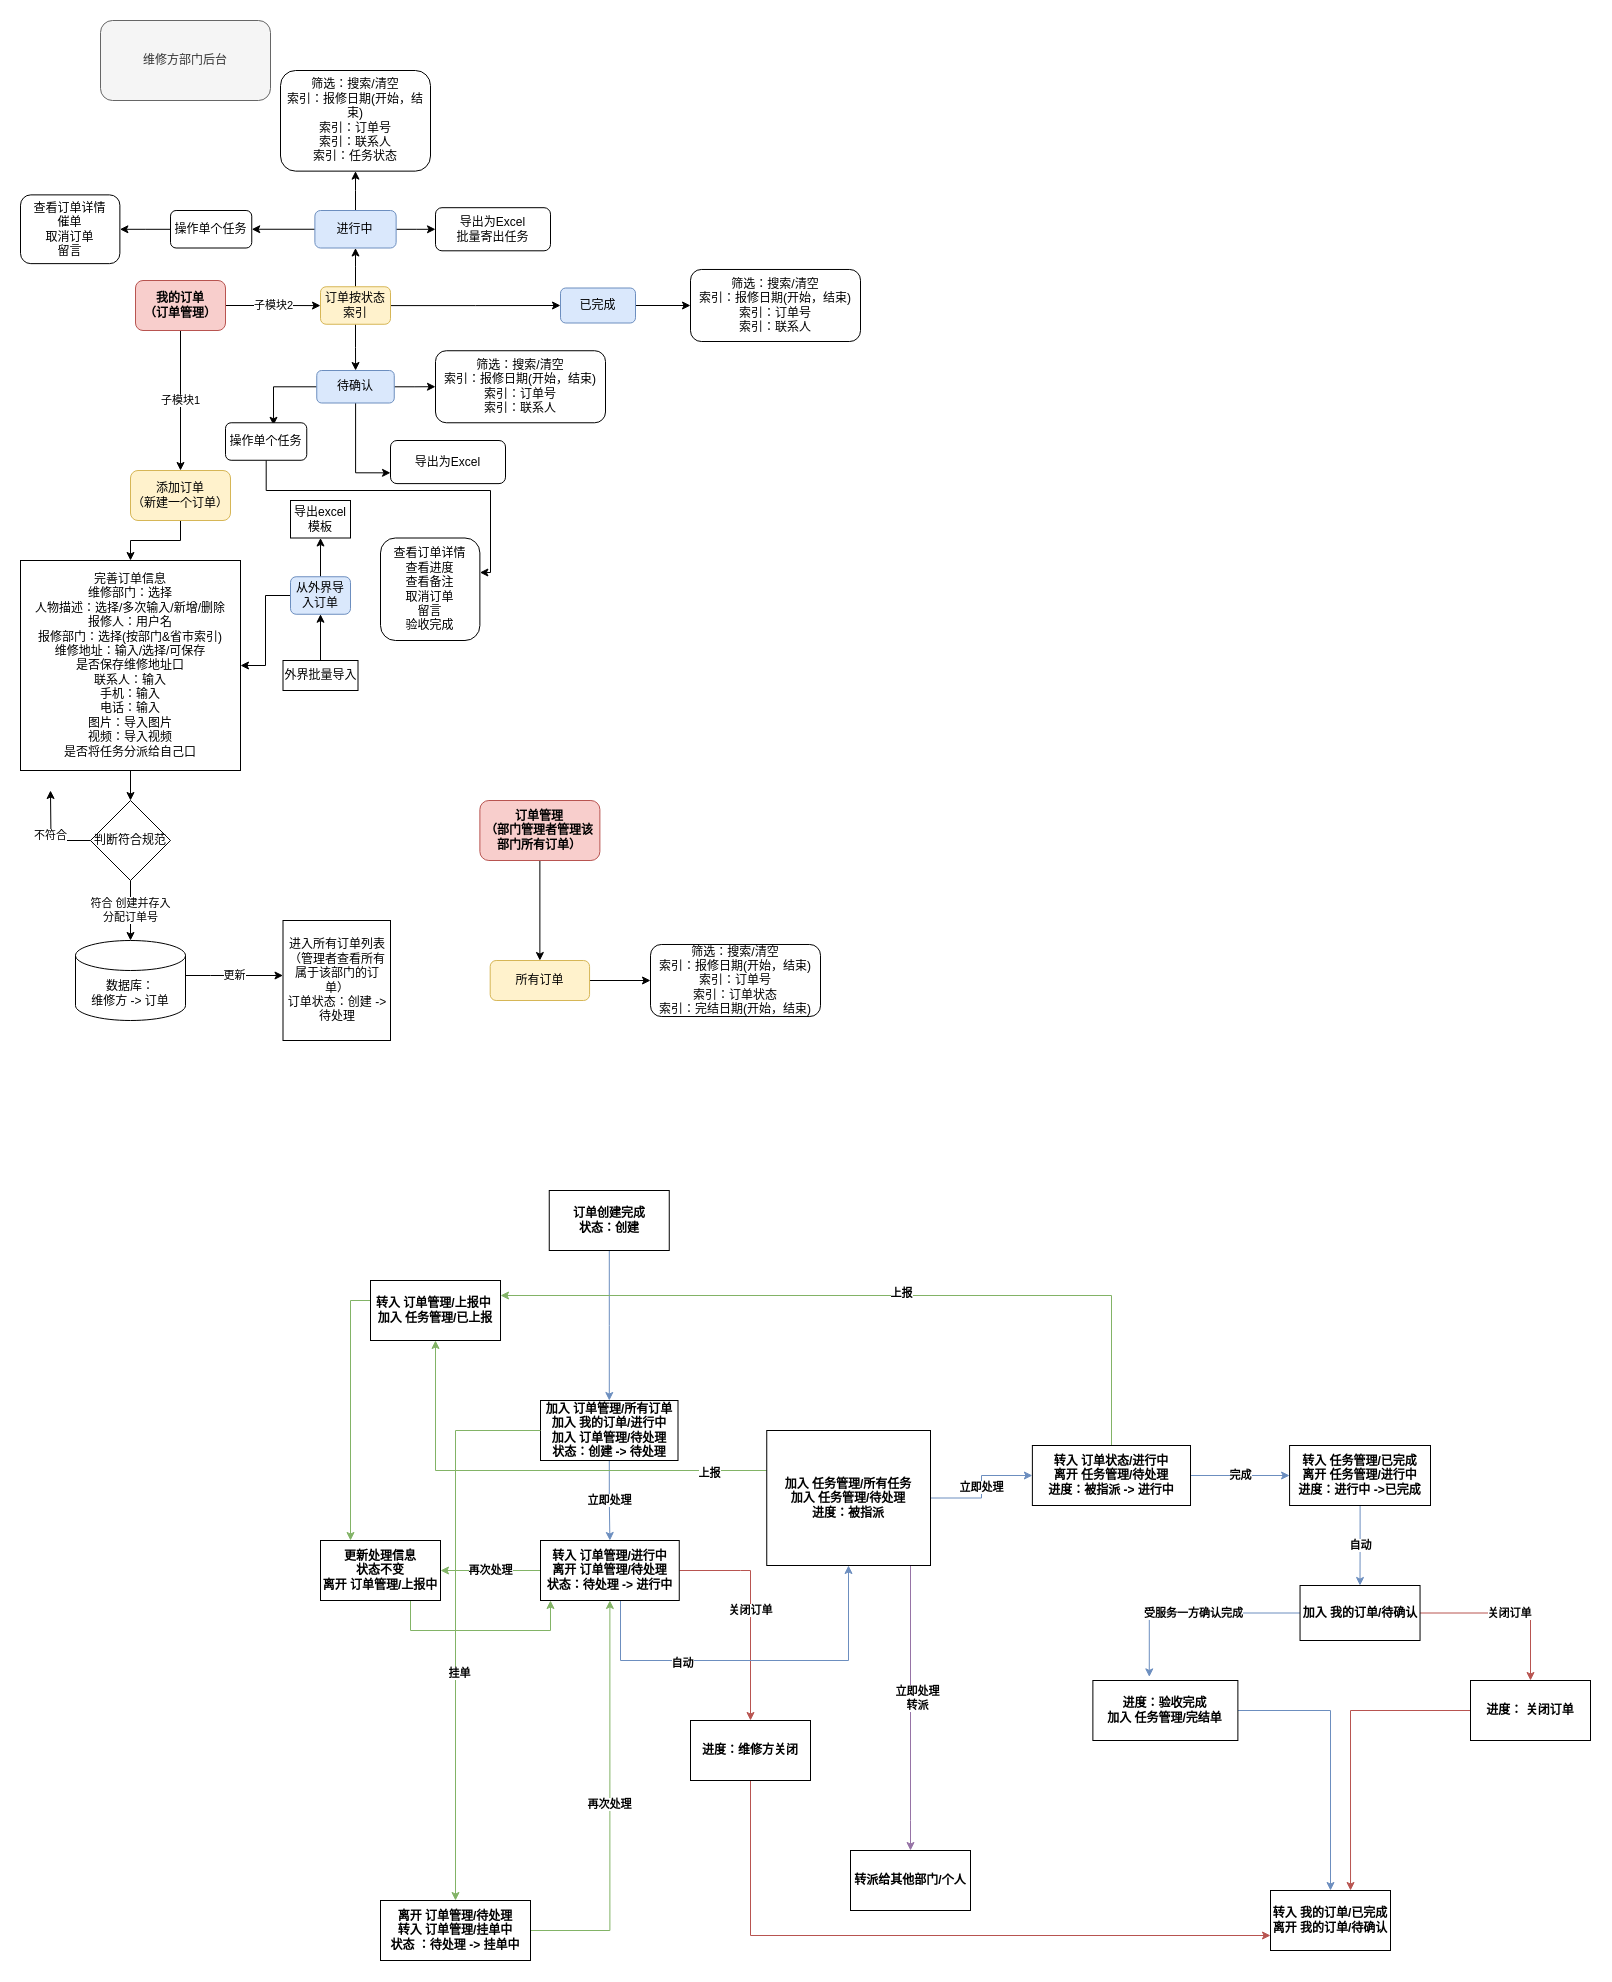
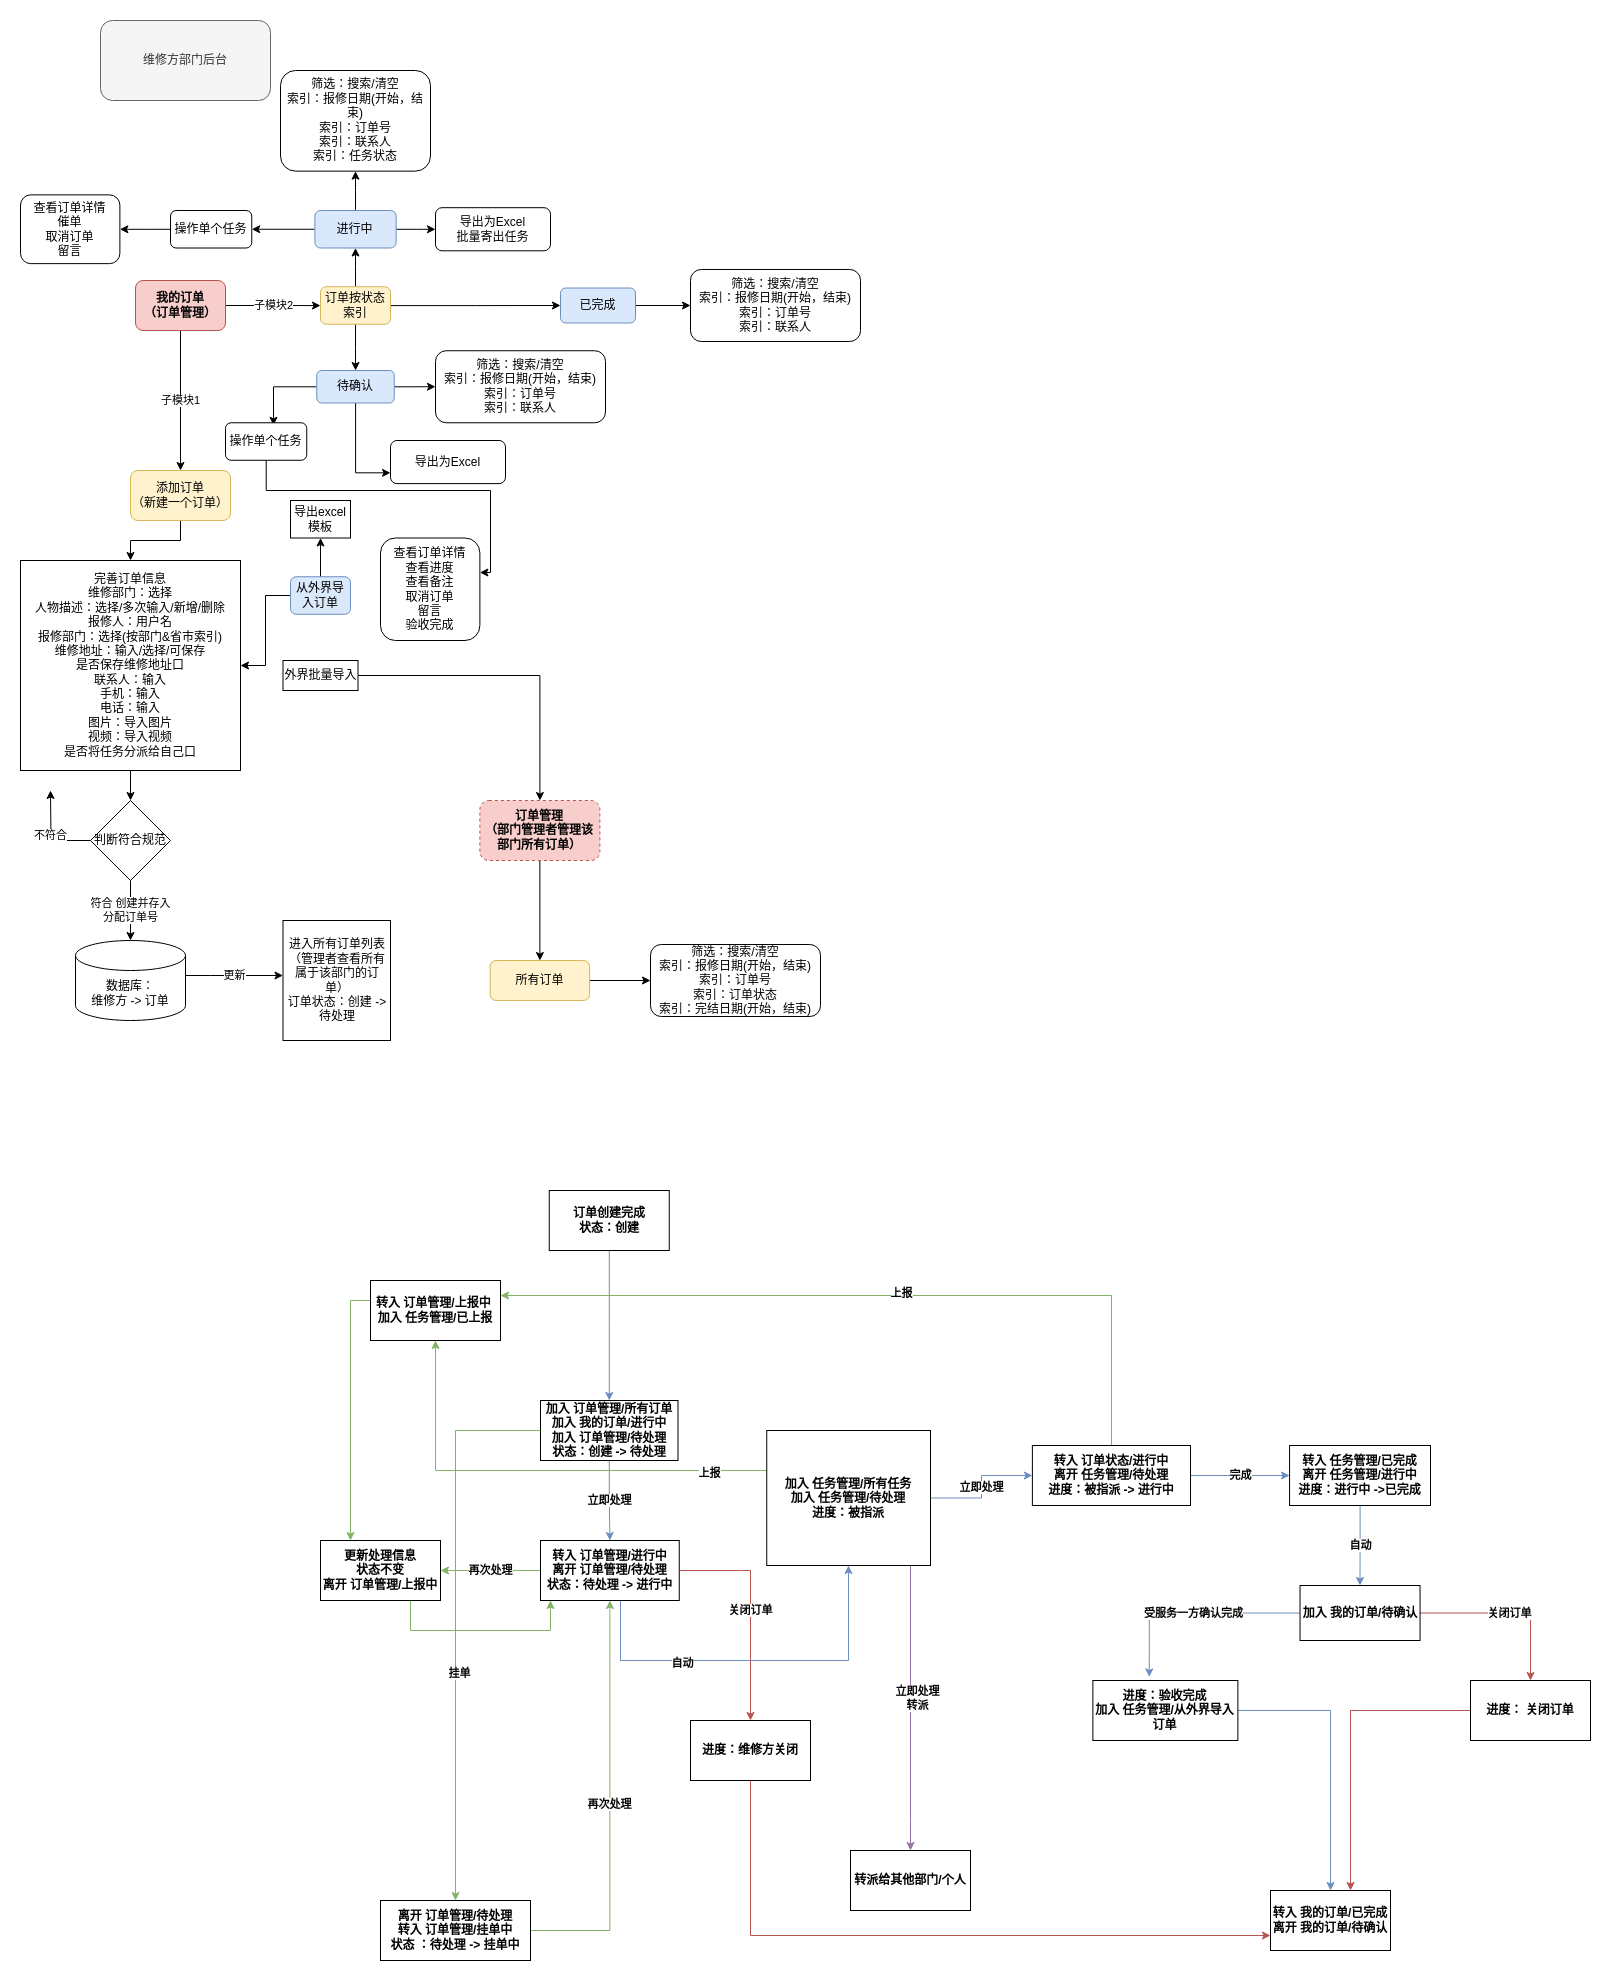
(321, 641) -> (508, 676)
(540, 831) -> (540, 831)
(1165, 1711) -> (1165, 1711)
